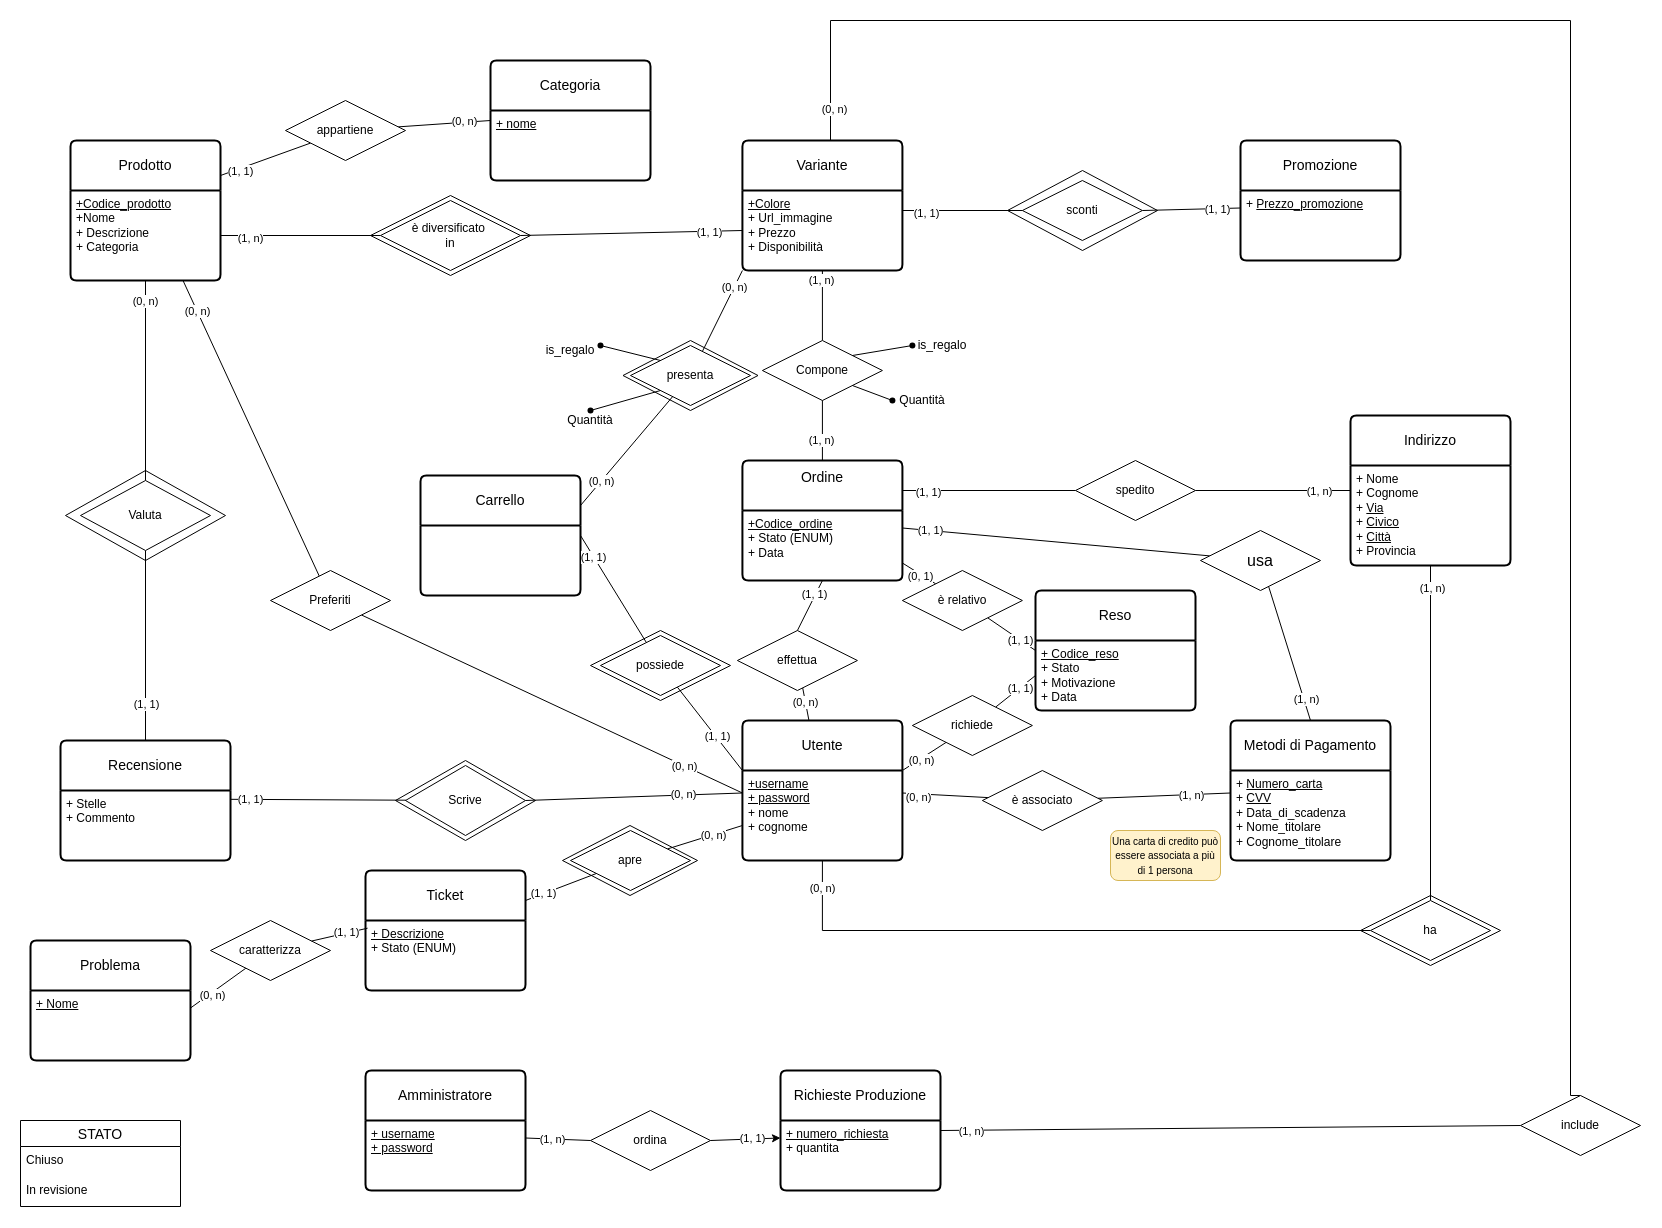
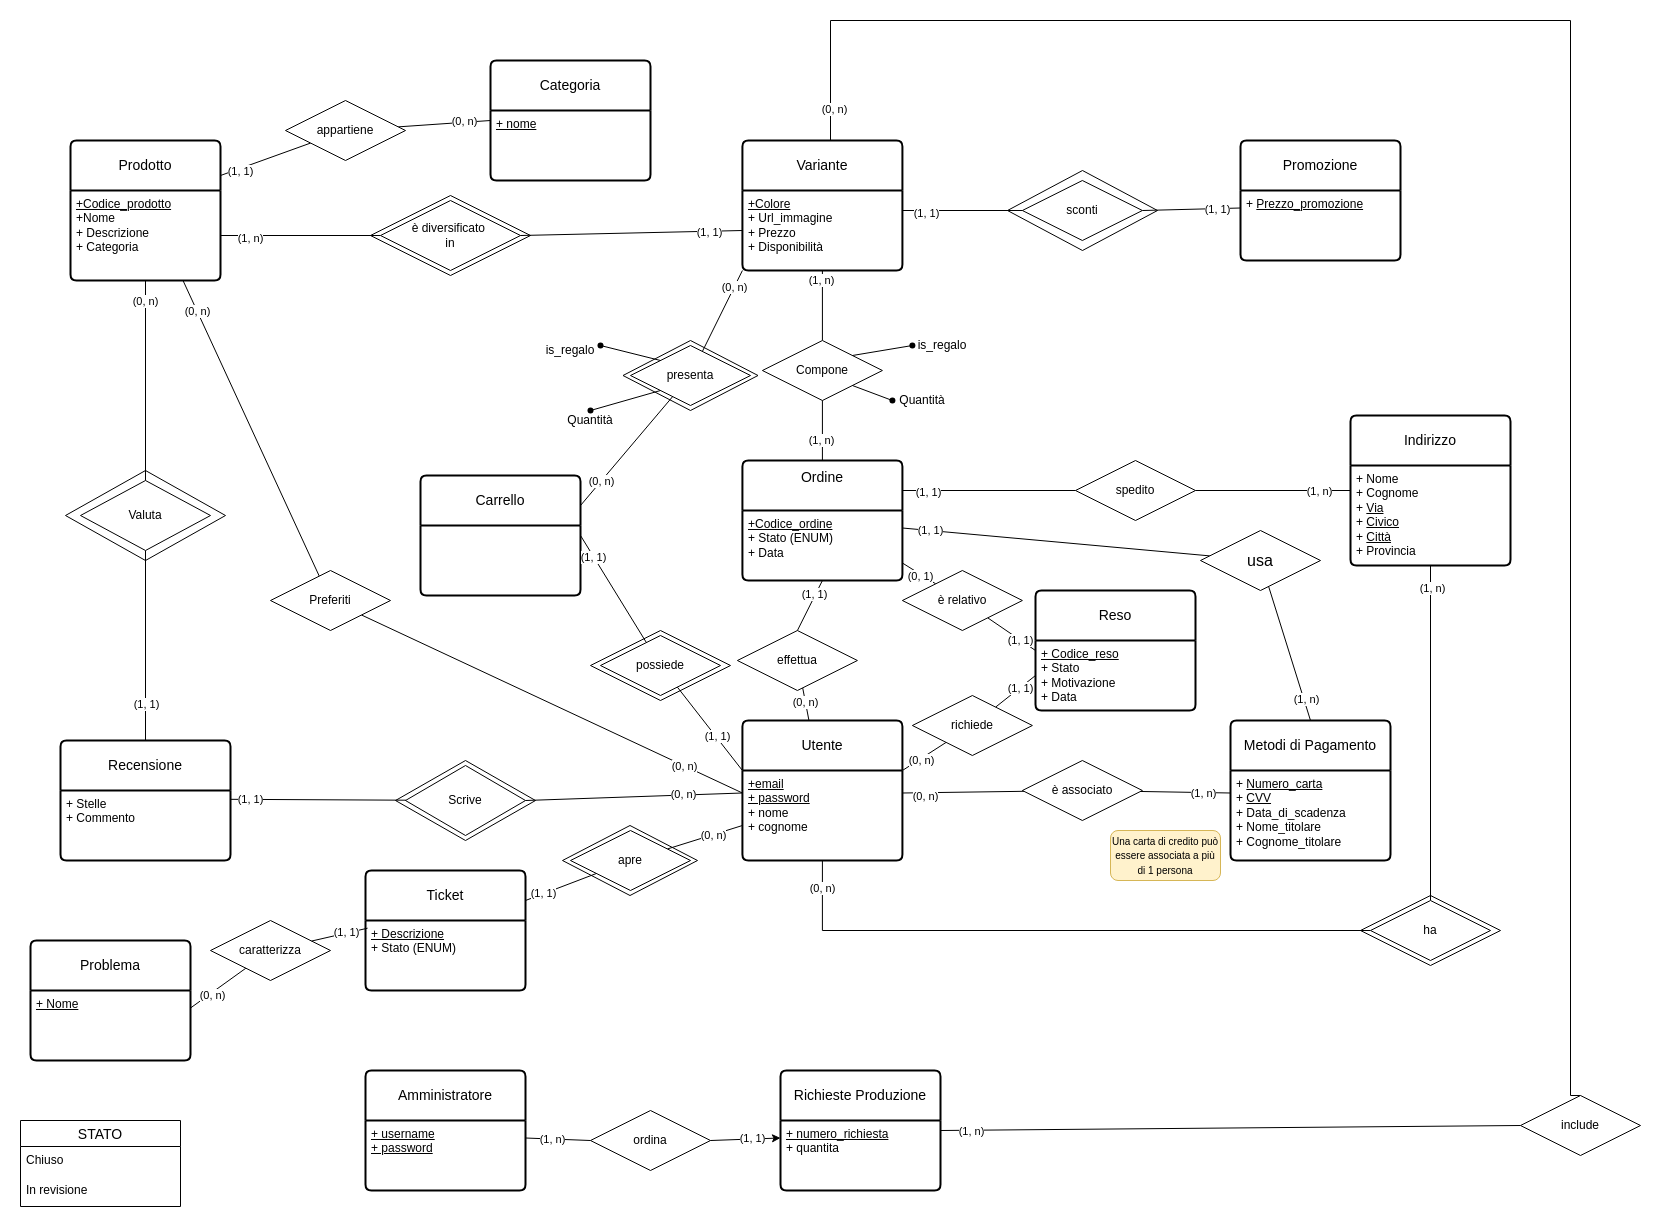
(1042, 801) -> (1082, 791)
(781, 806) -> (781, 806)
